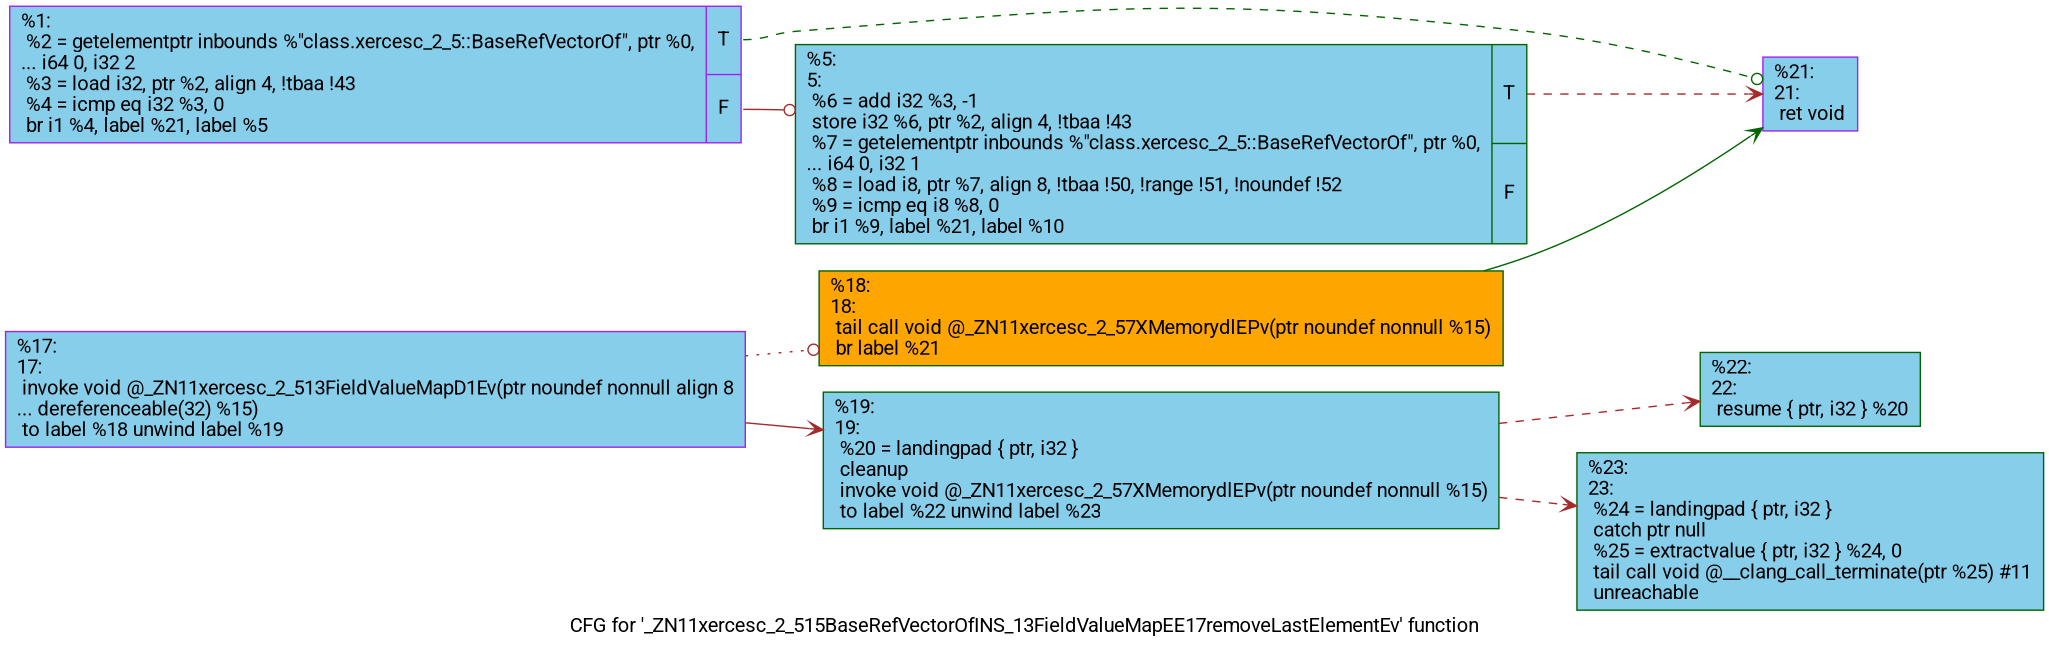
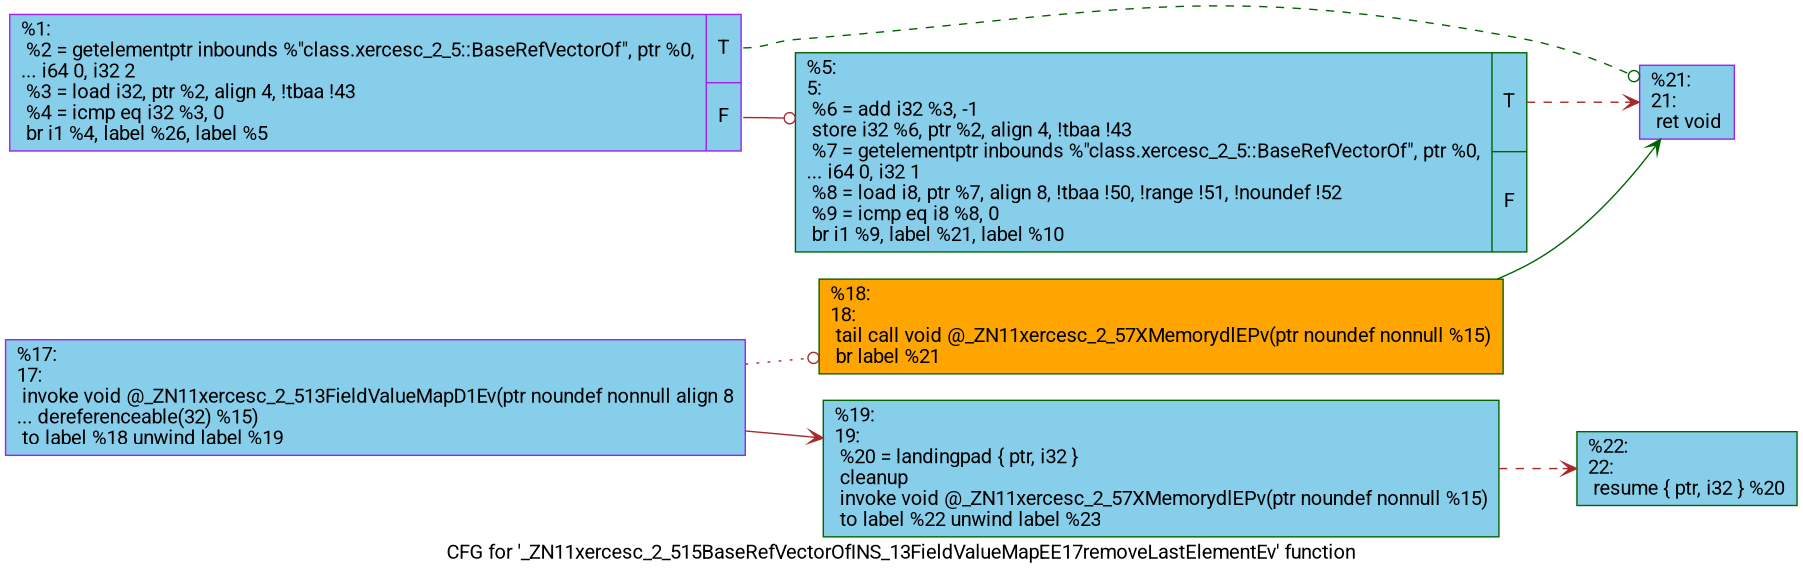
(145, 126) -> (145, 134)
(1810, 531) -> none
